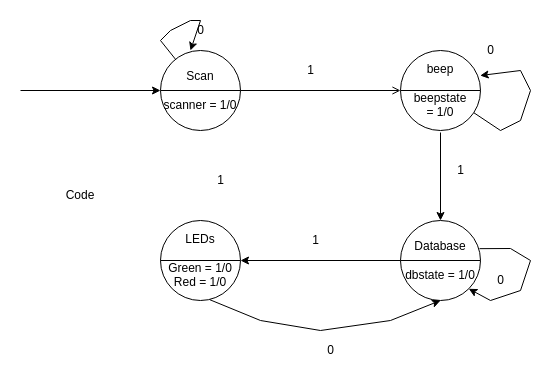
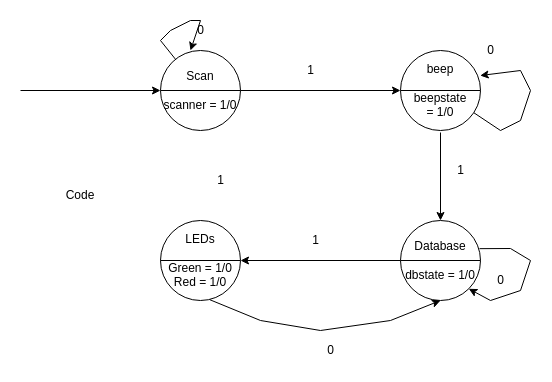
(394, 91) -> (392, 91)
